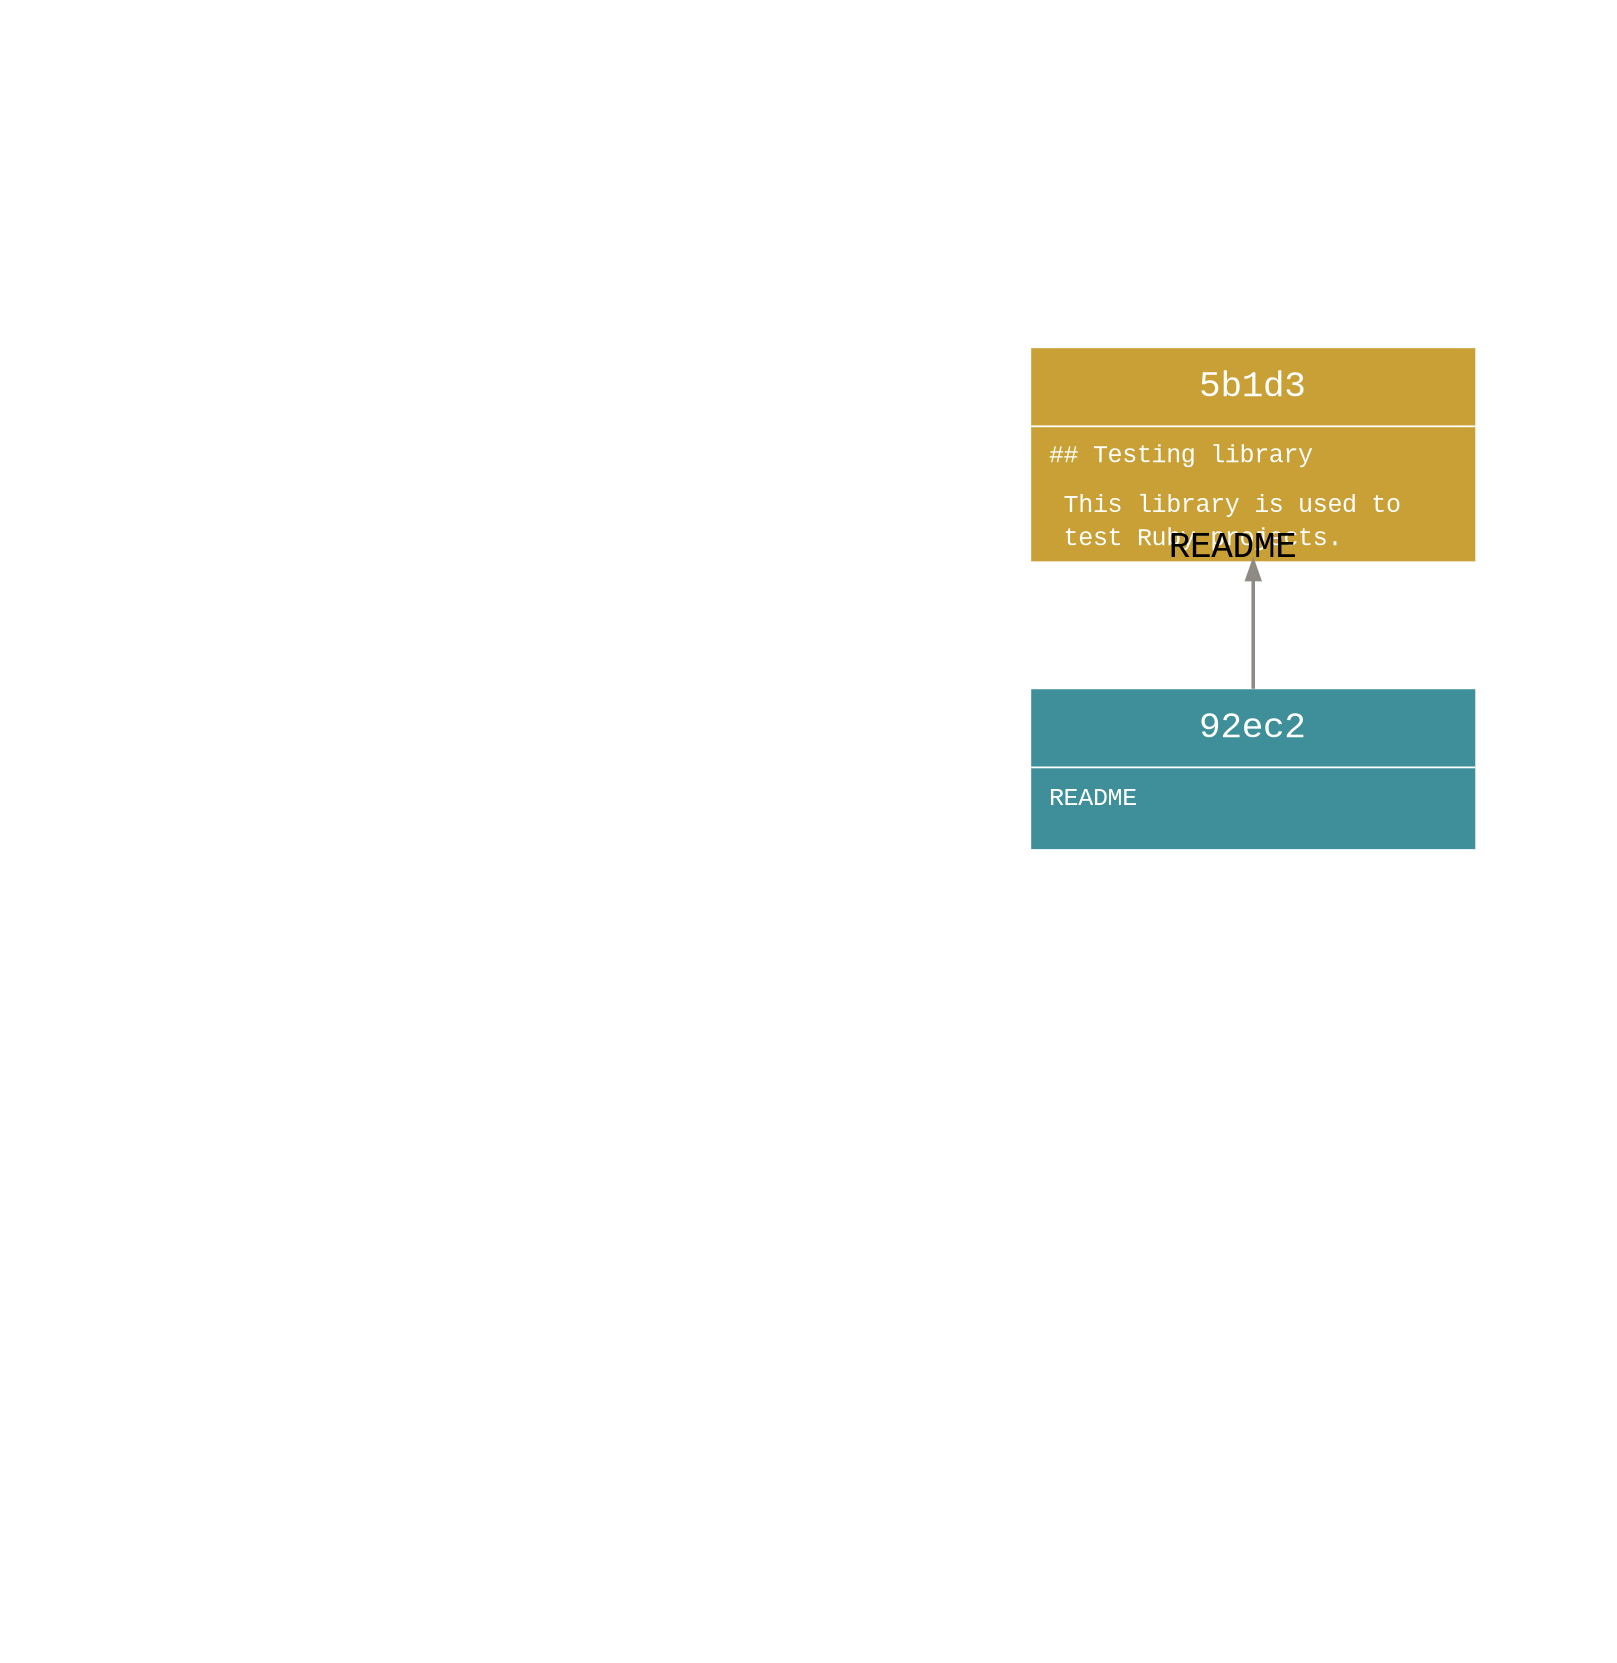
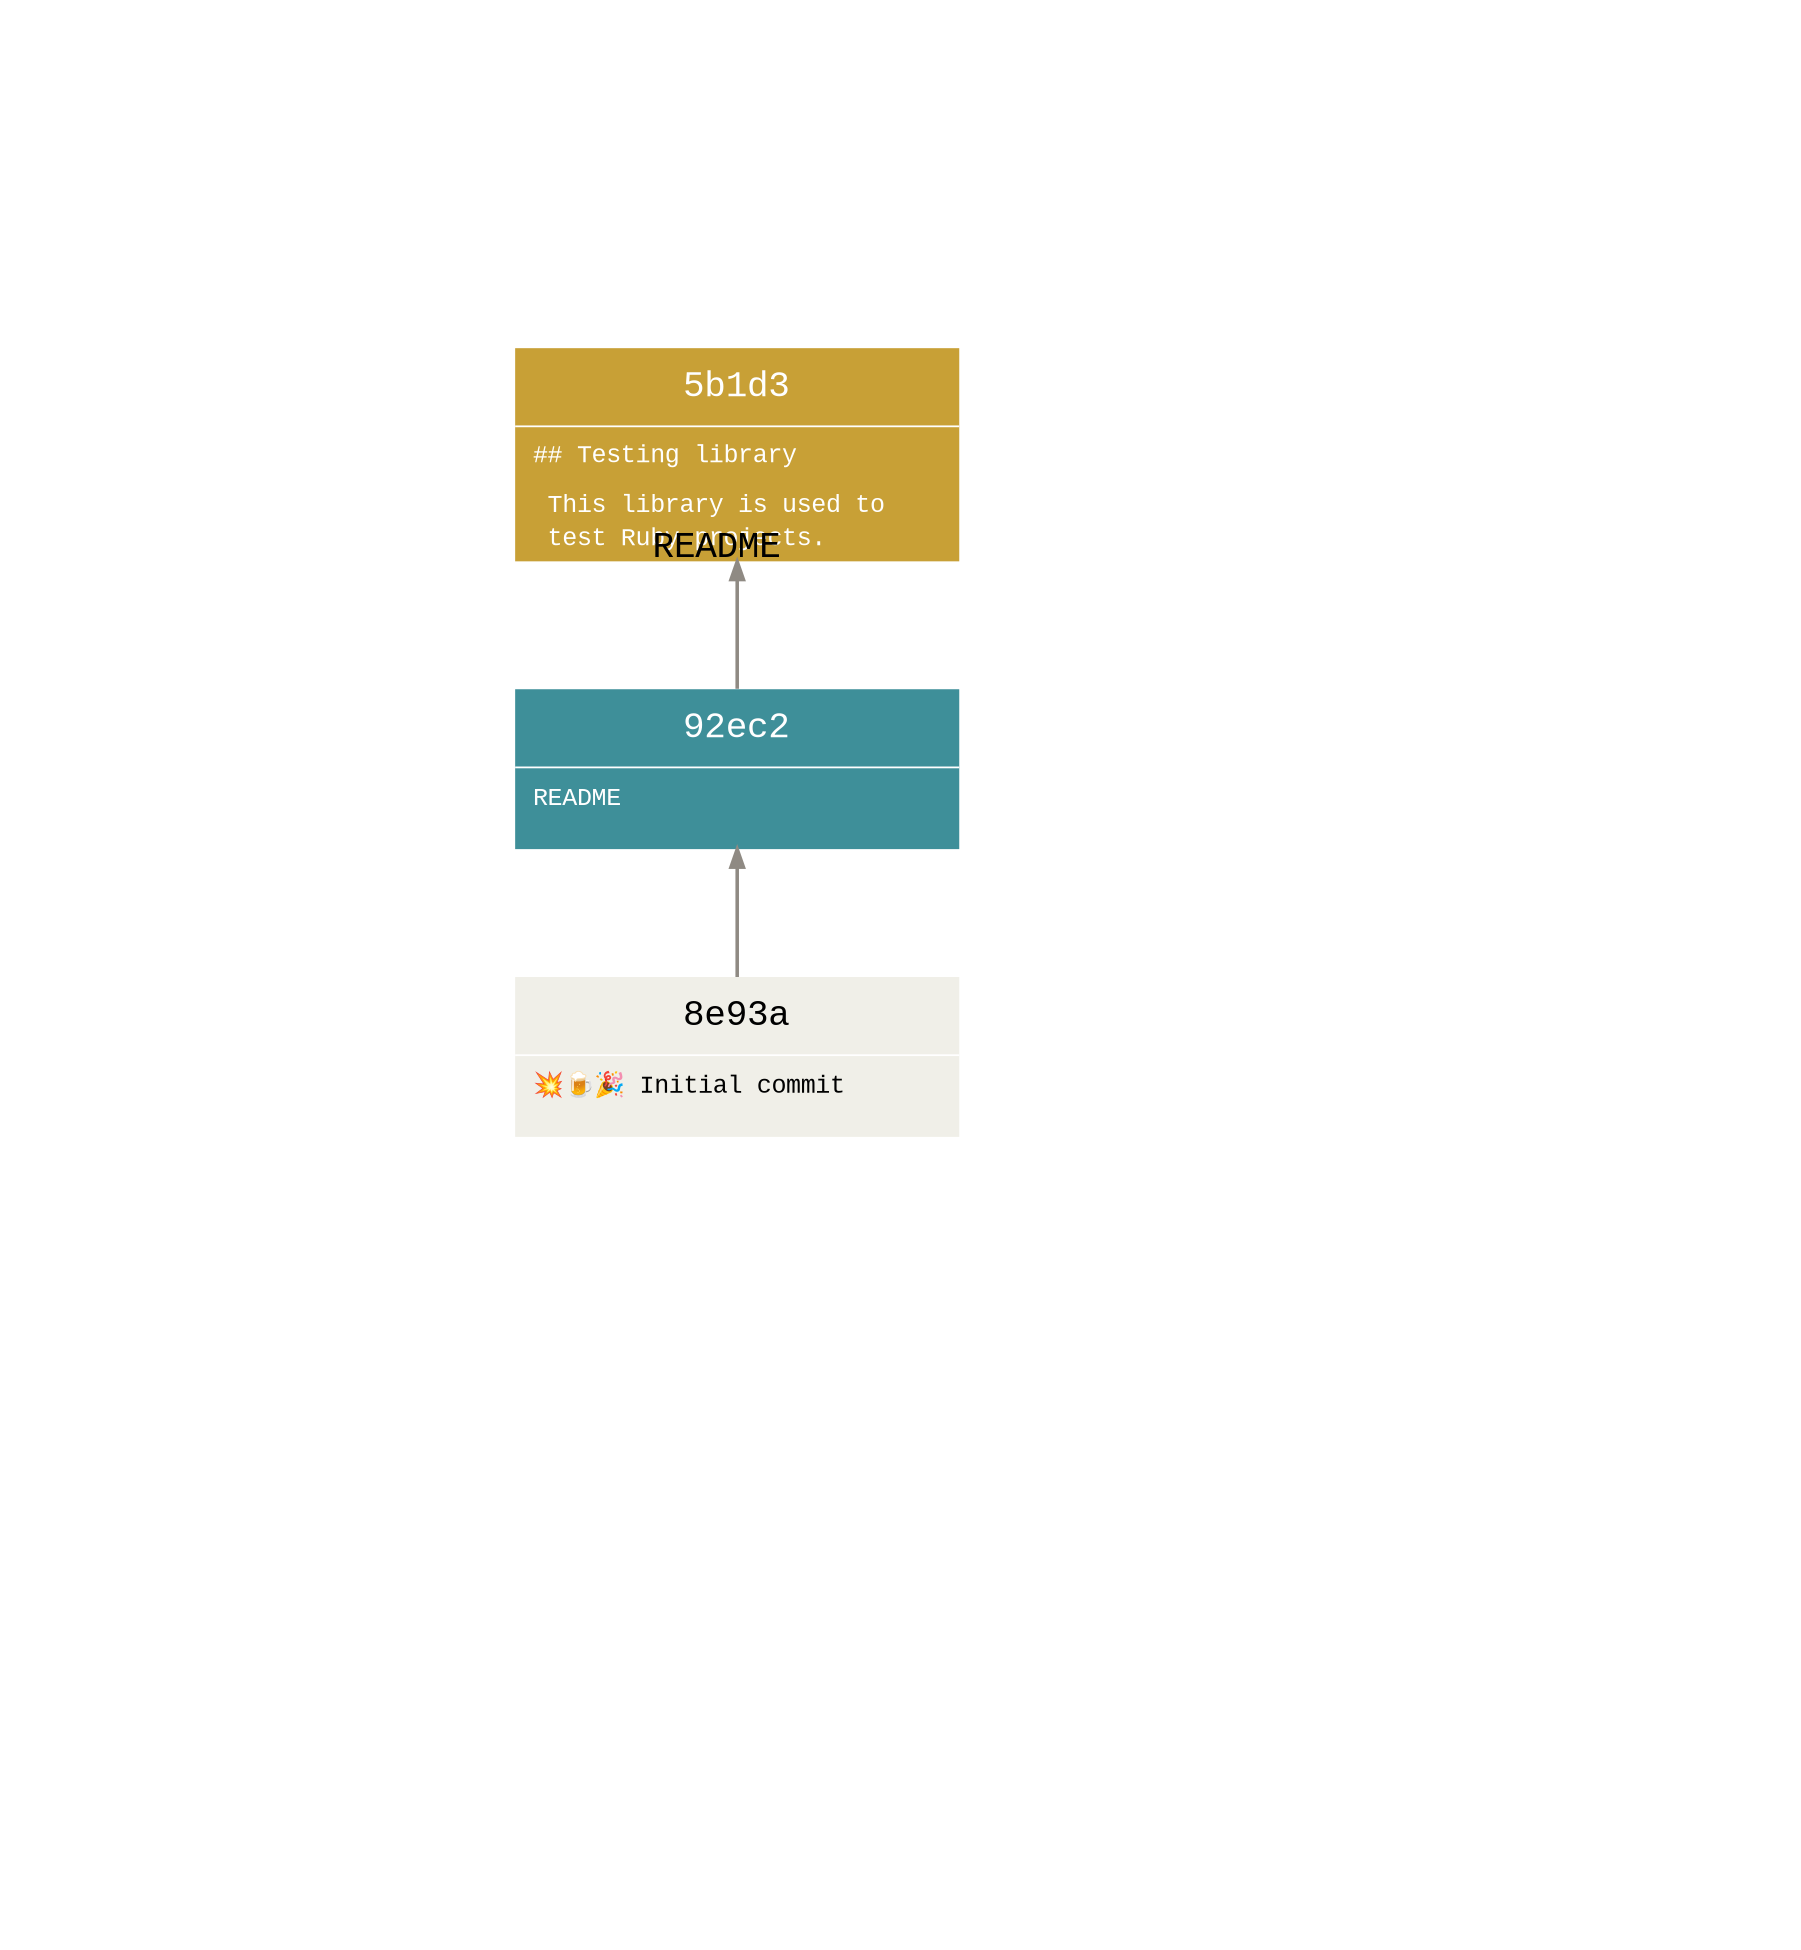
none -> (737, 1057)
